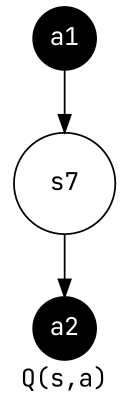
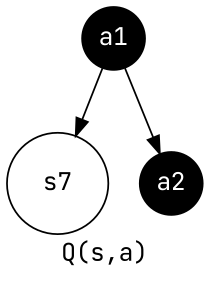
(65, 257) -> (139, 103)
